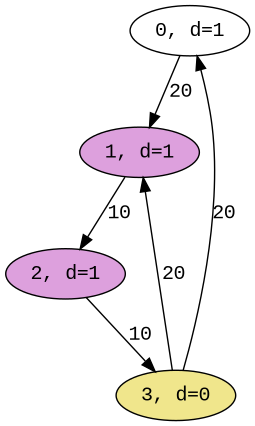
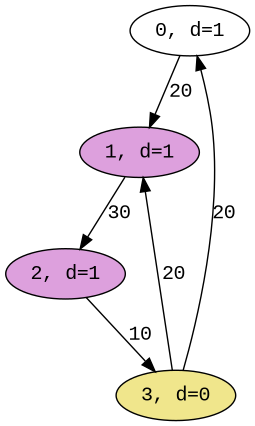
(119, 213) -> (119, 213)
